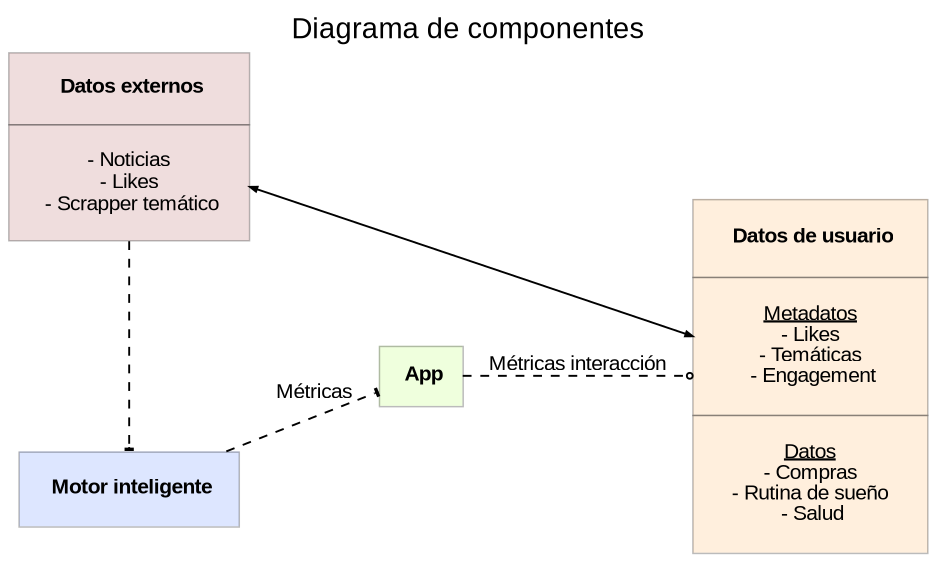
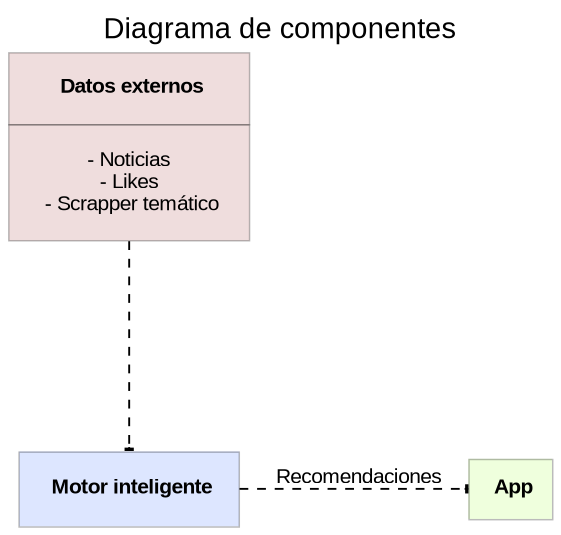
(810, 376) -> none
(314, 393) -> (359, 478)
